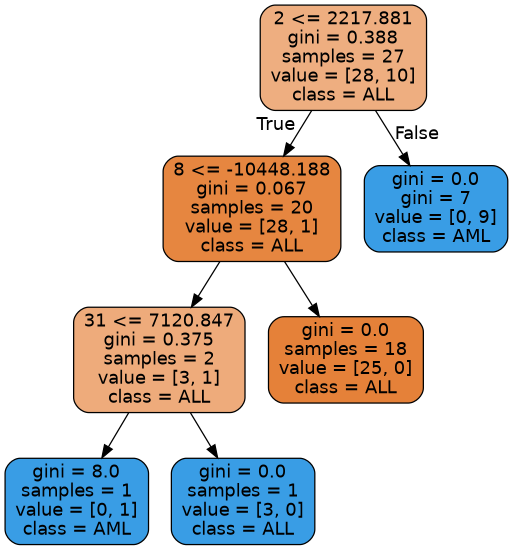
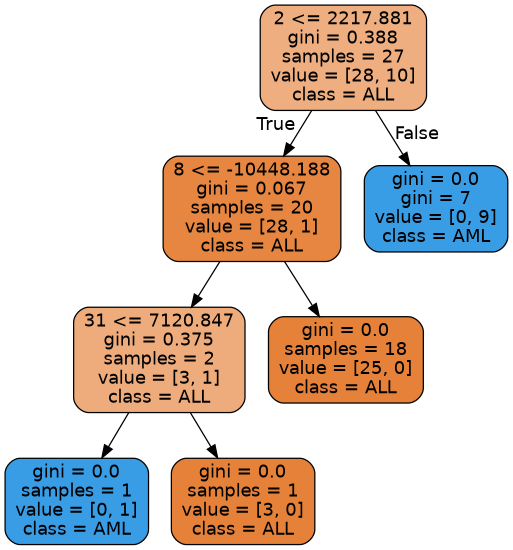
(77, 501) -> (77, 501)
(243, 501) -> (243, 501)
